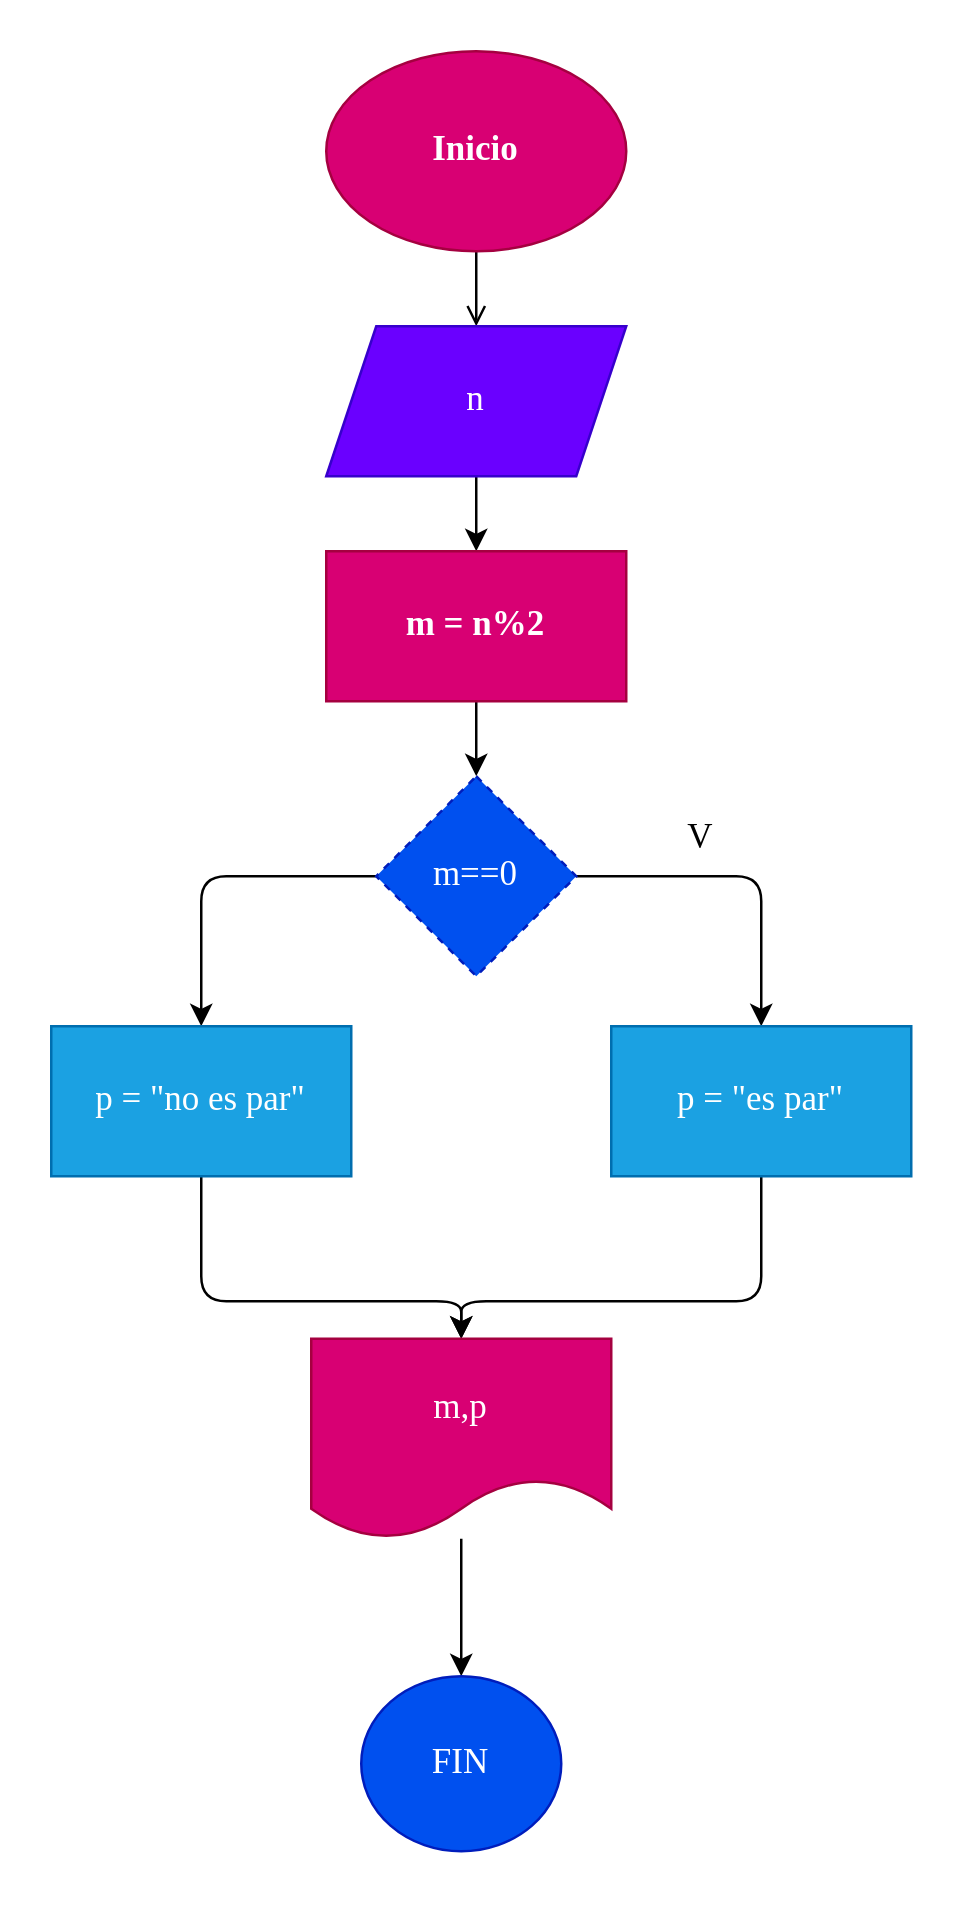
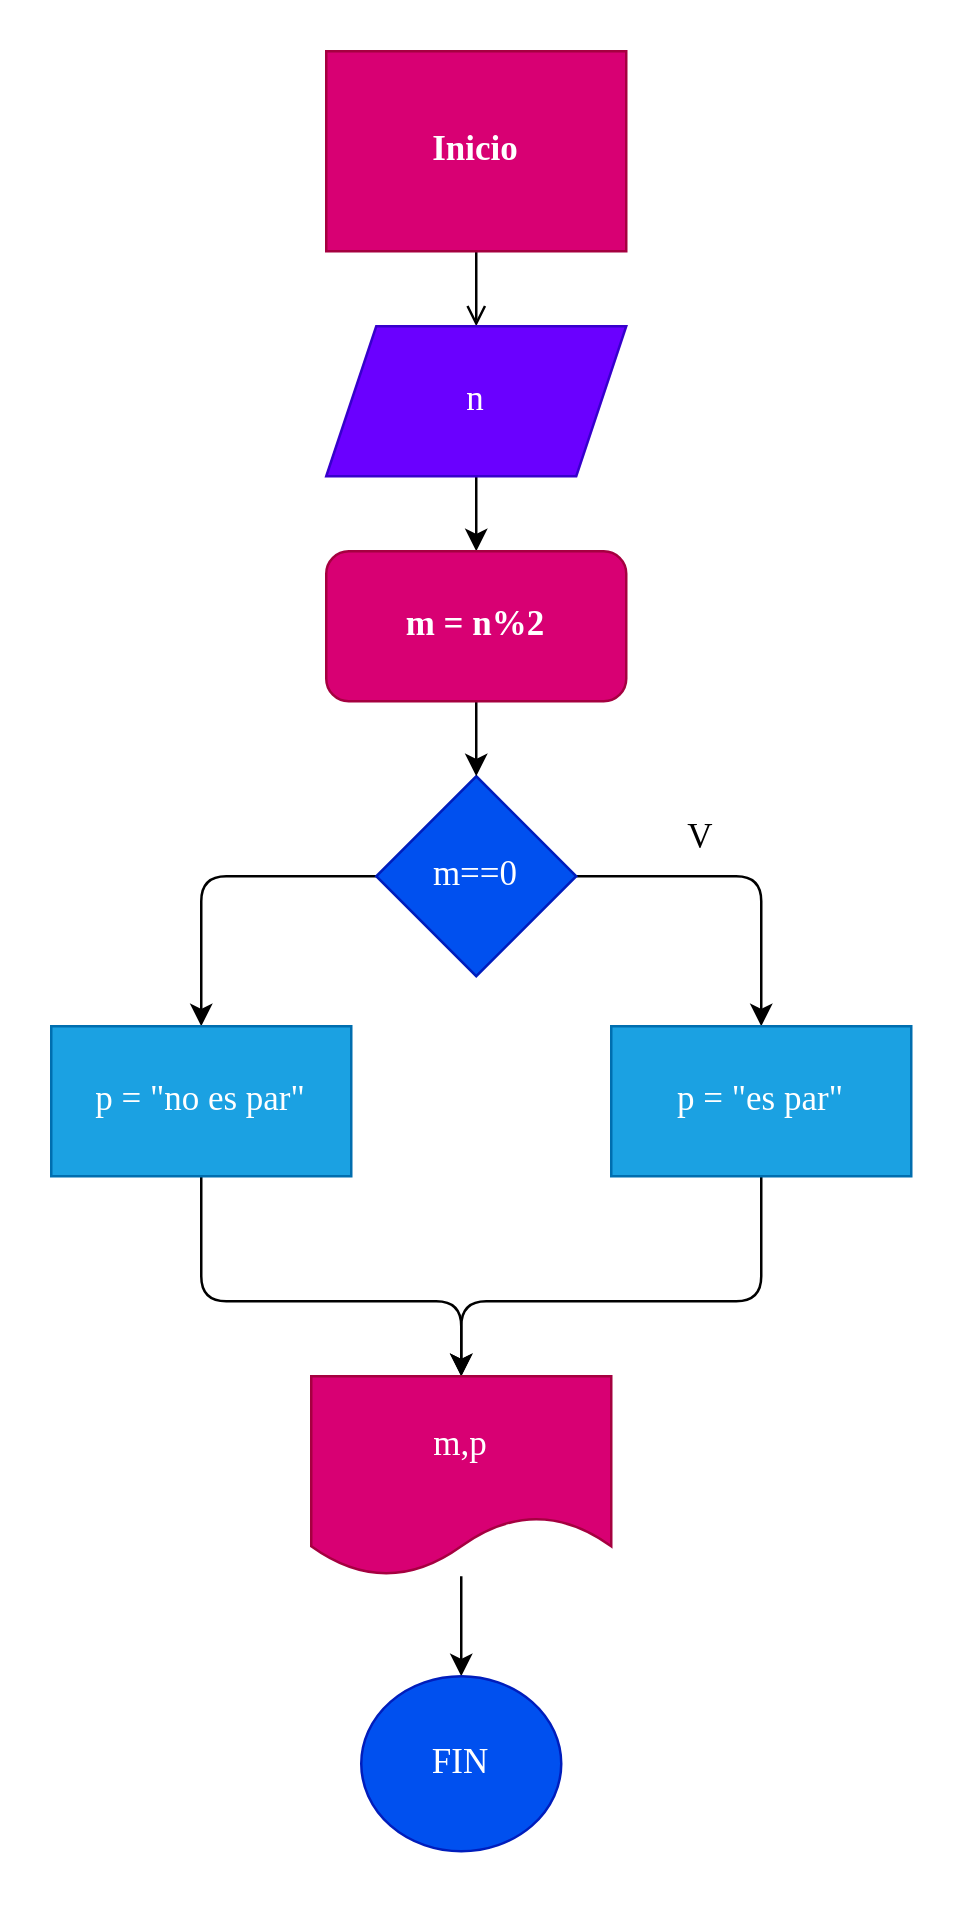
(476, 151) -> (476, 151)
(476, 626) -> (476, 626)
(476, 876) -> (476, 876)
(461, 1439) -> (461, 1476)
